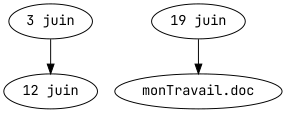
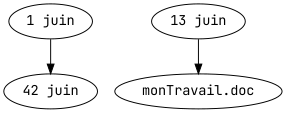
(51, 21) -> (51, 21)
(198, 21) -> (198, 21)
(51, 91) -> (51, 91)
